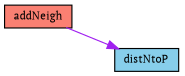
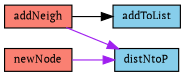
none -> (147, 17)
none -> (38, 60)
